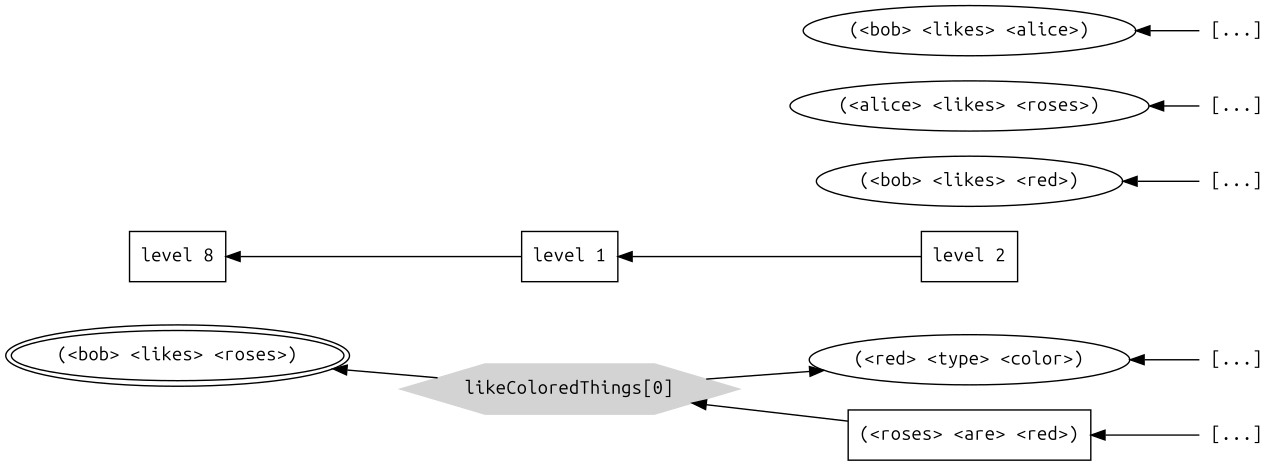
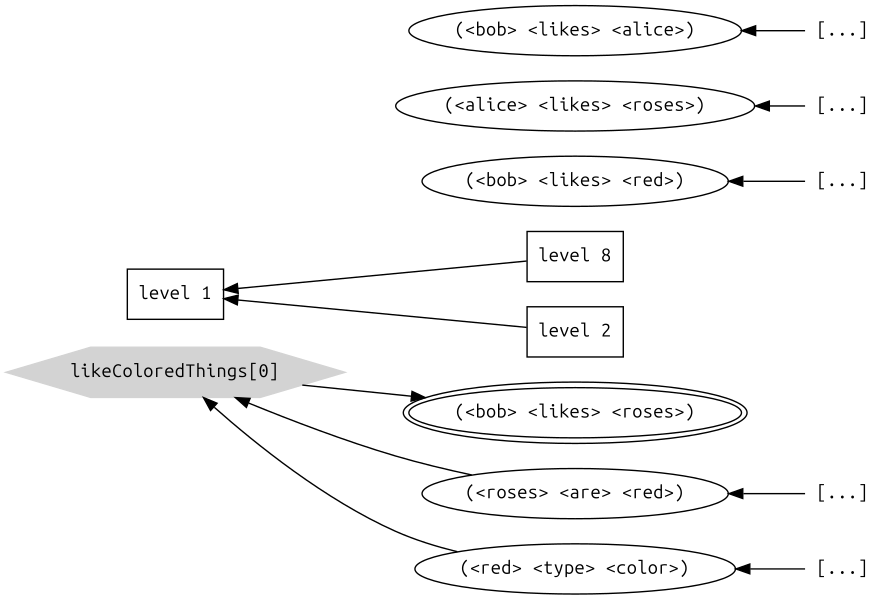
(381, 257) -> (382, 275)
(758, 375) -> (328, 494)
(969, 435) -> (575, 494)
